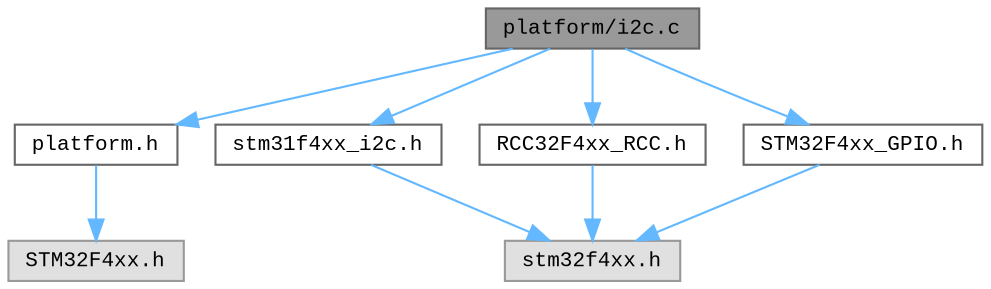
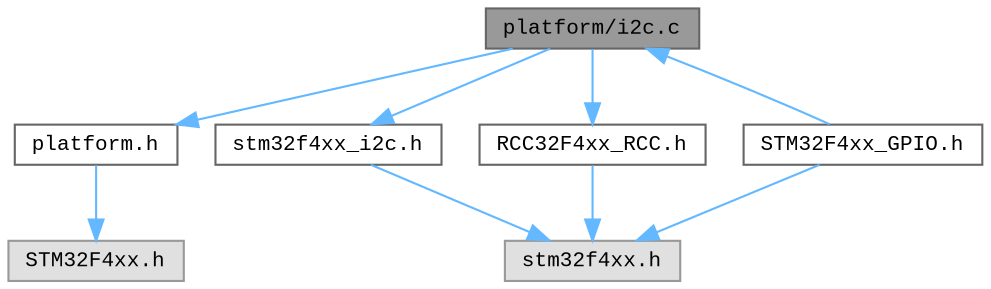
(706, 83) -> (749, 89)
(328, 145) -> (328, 145)
